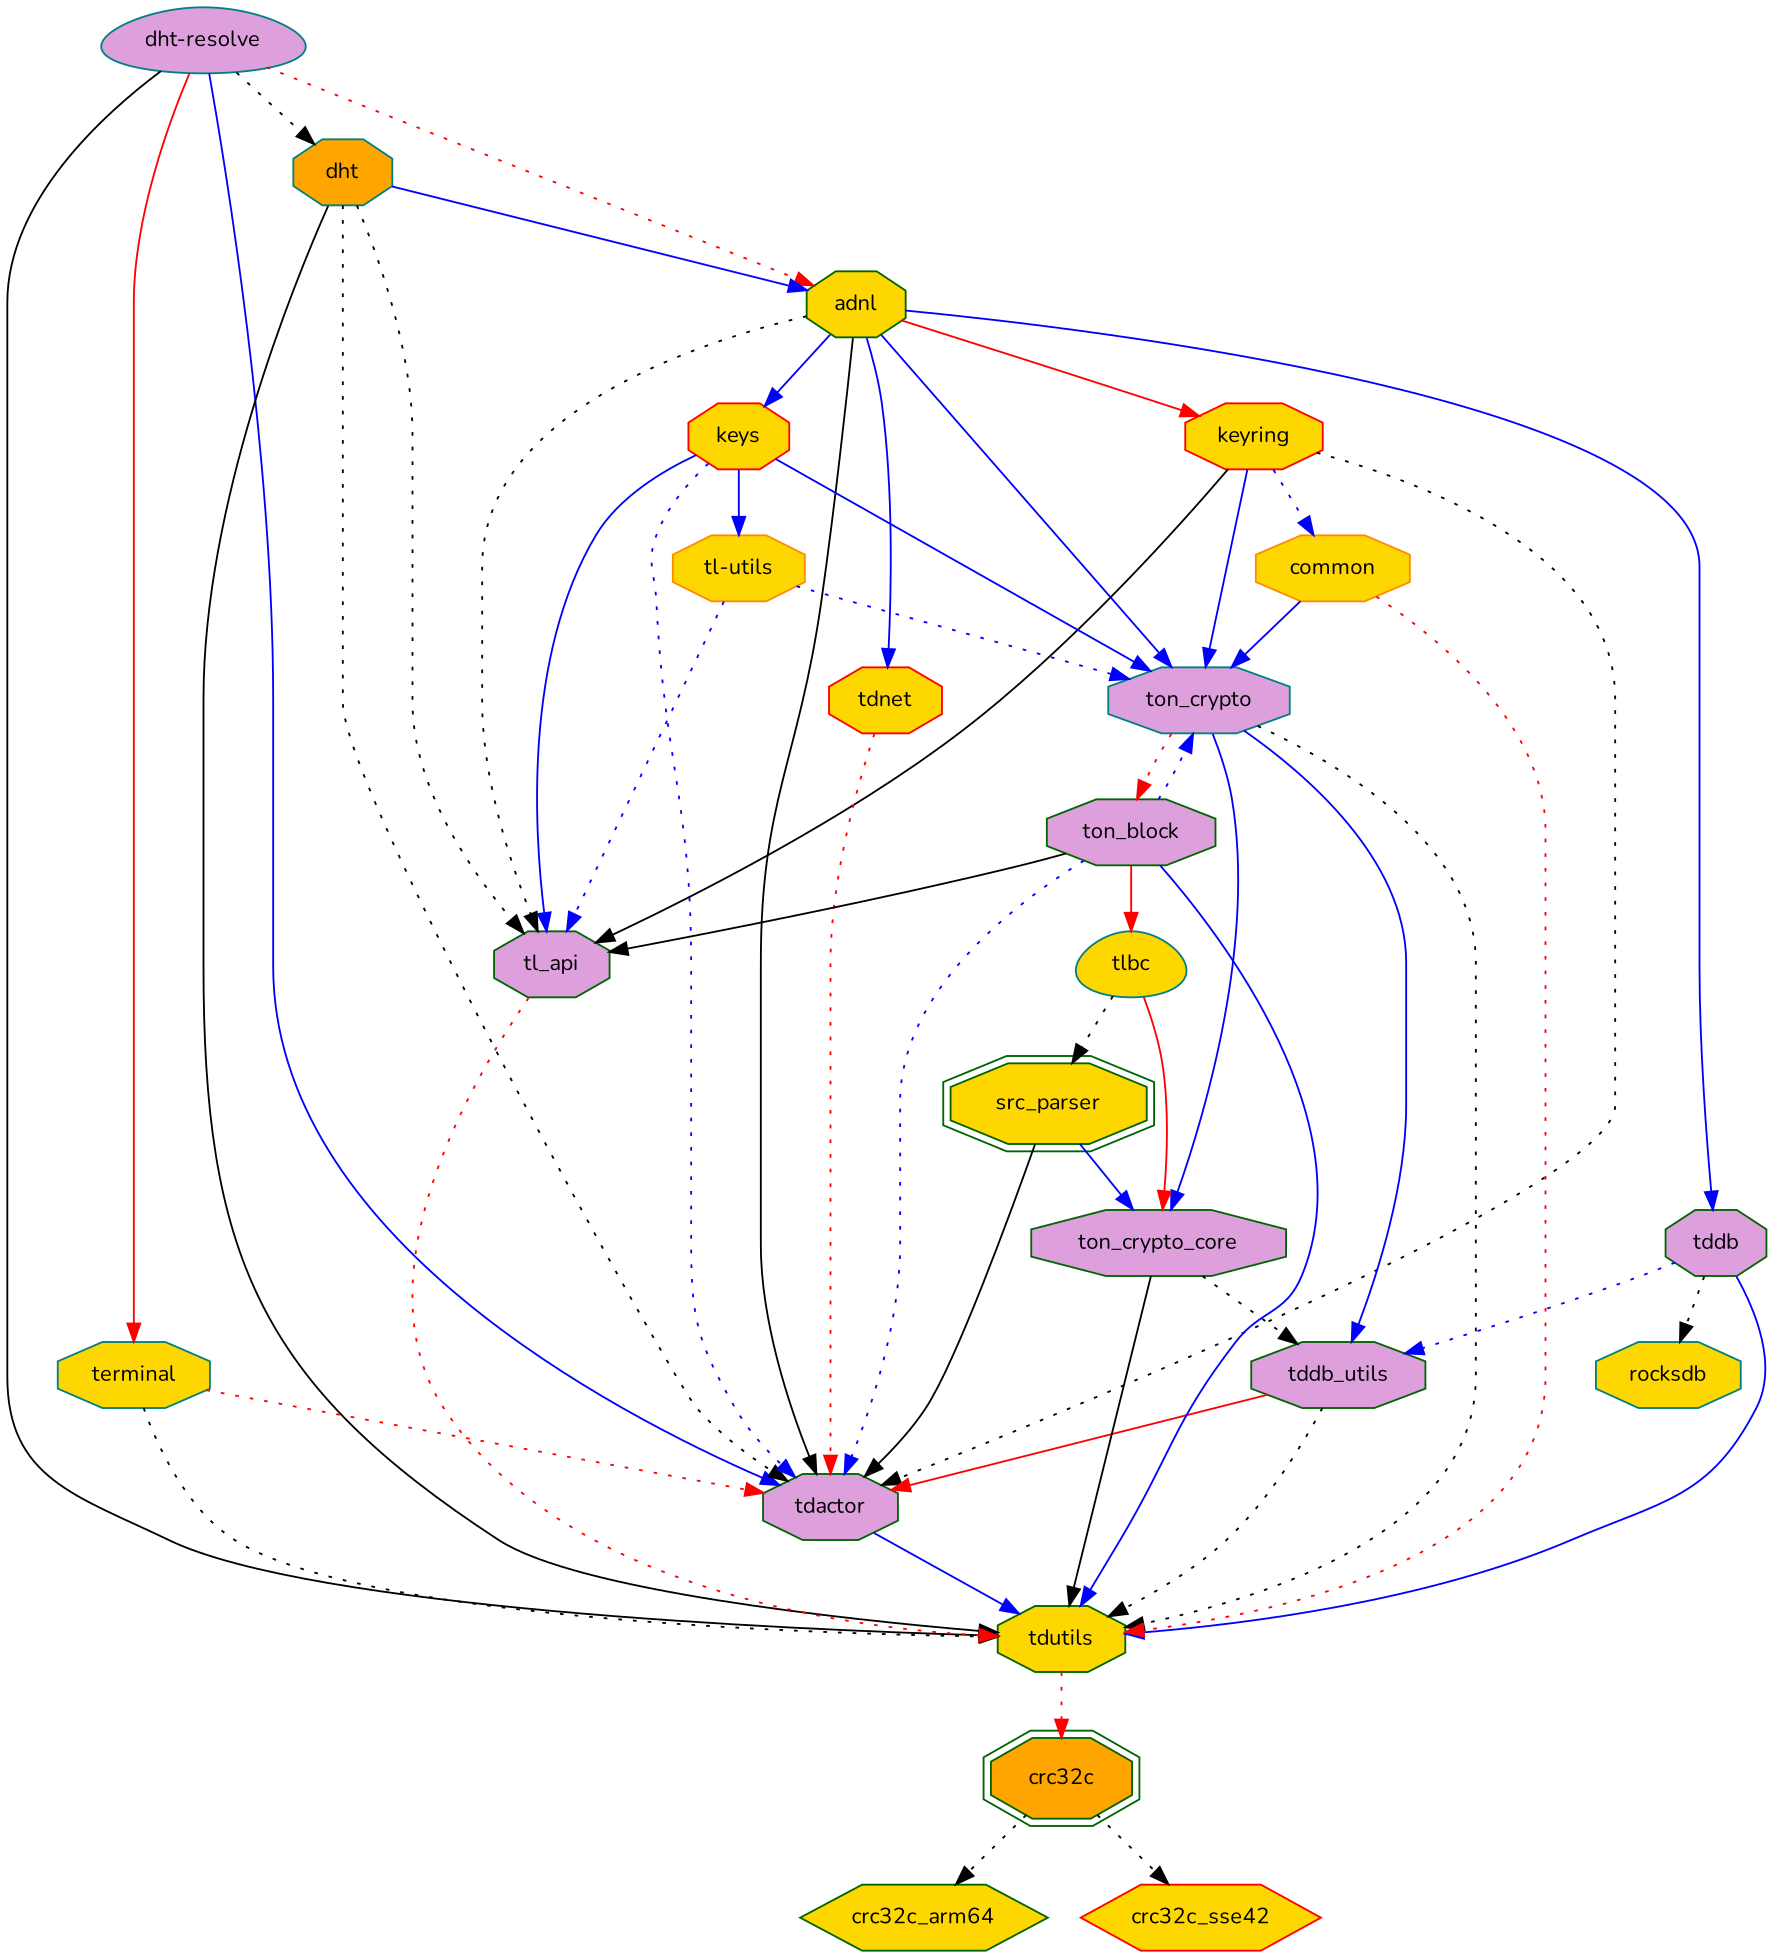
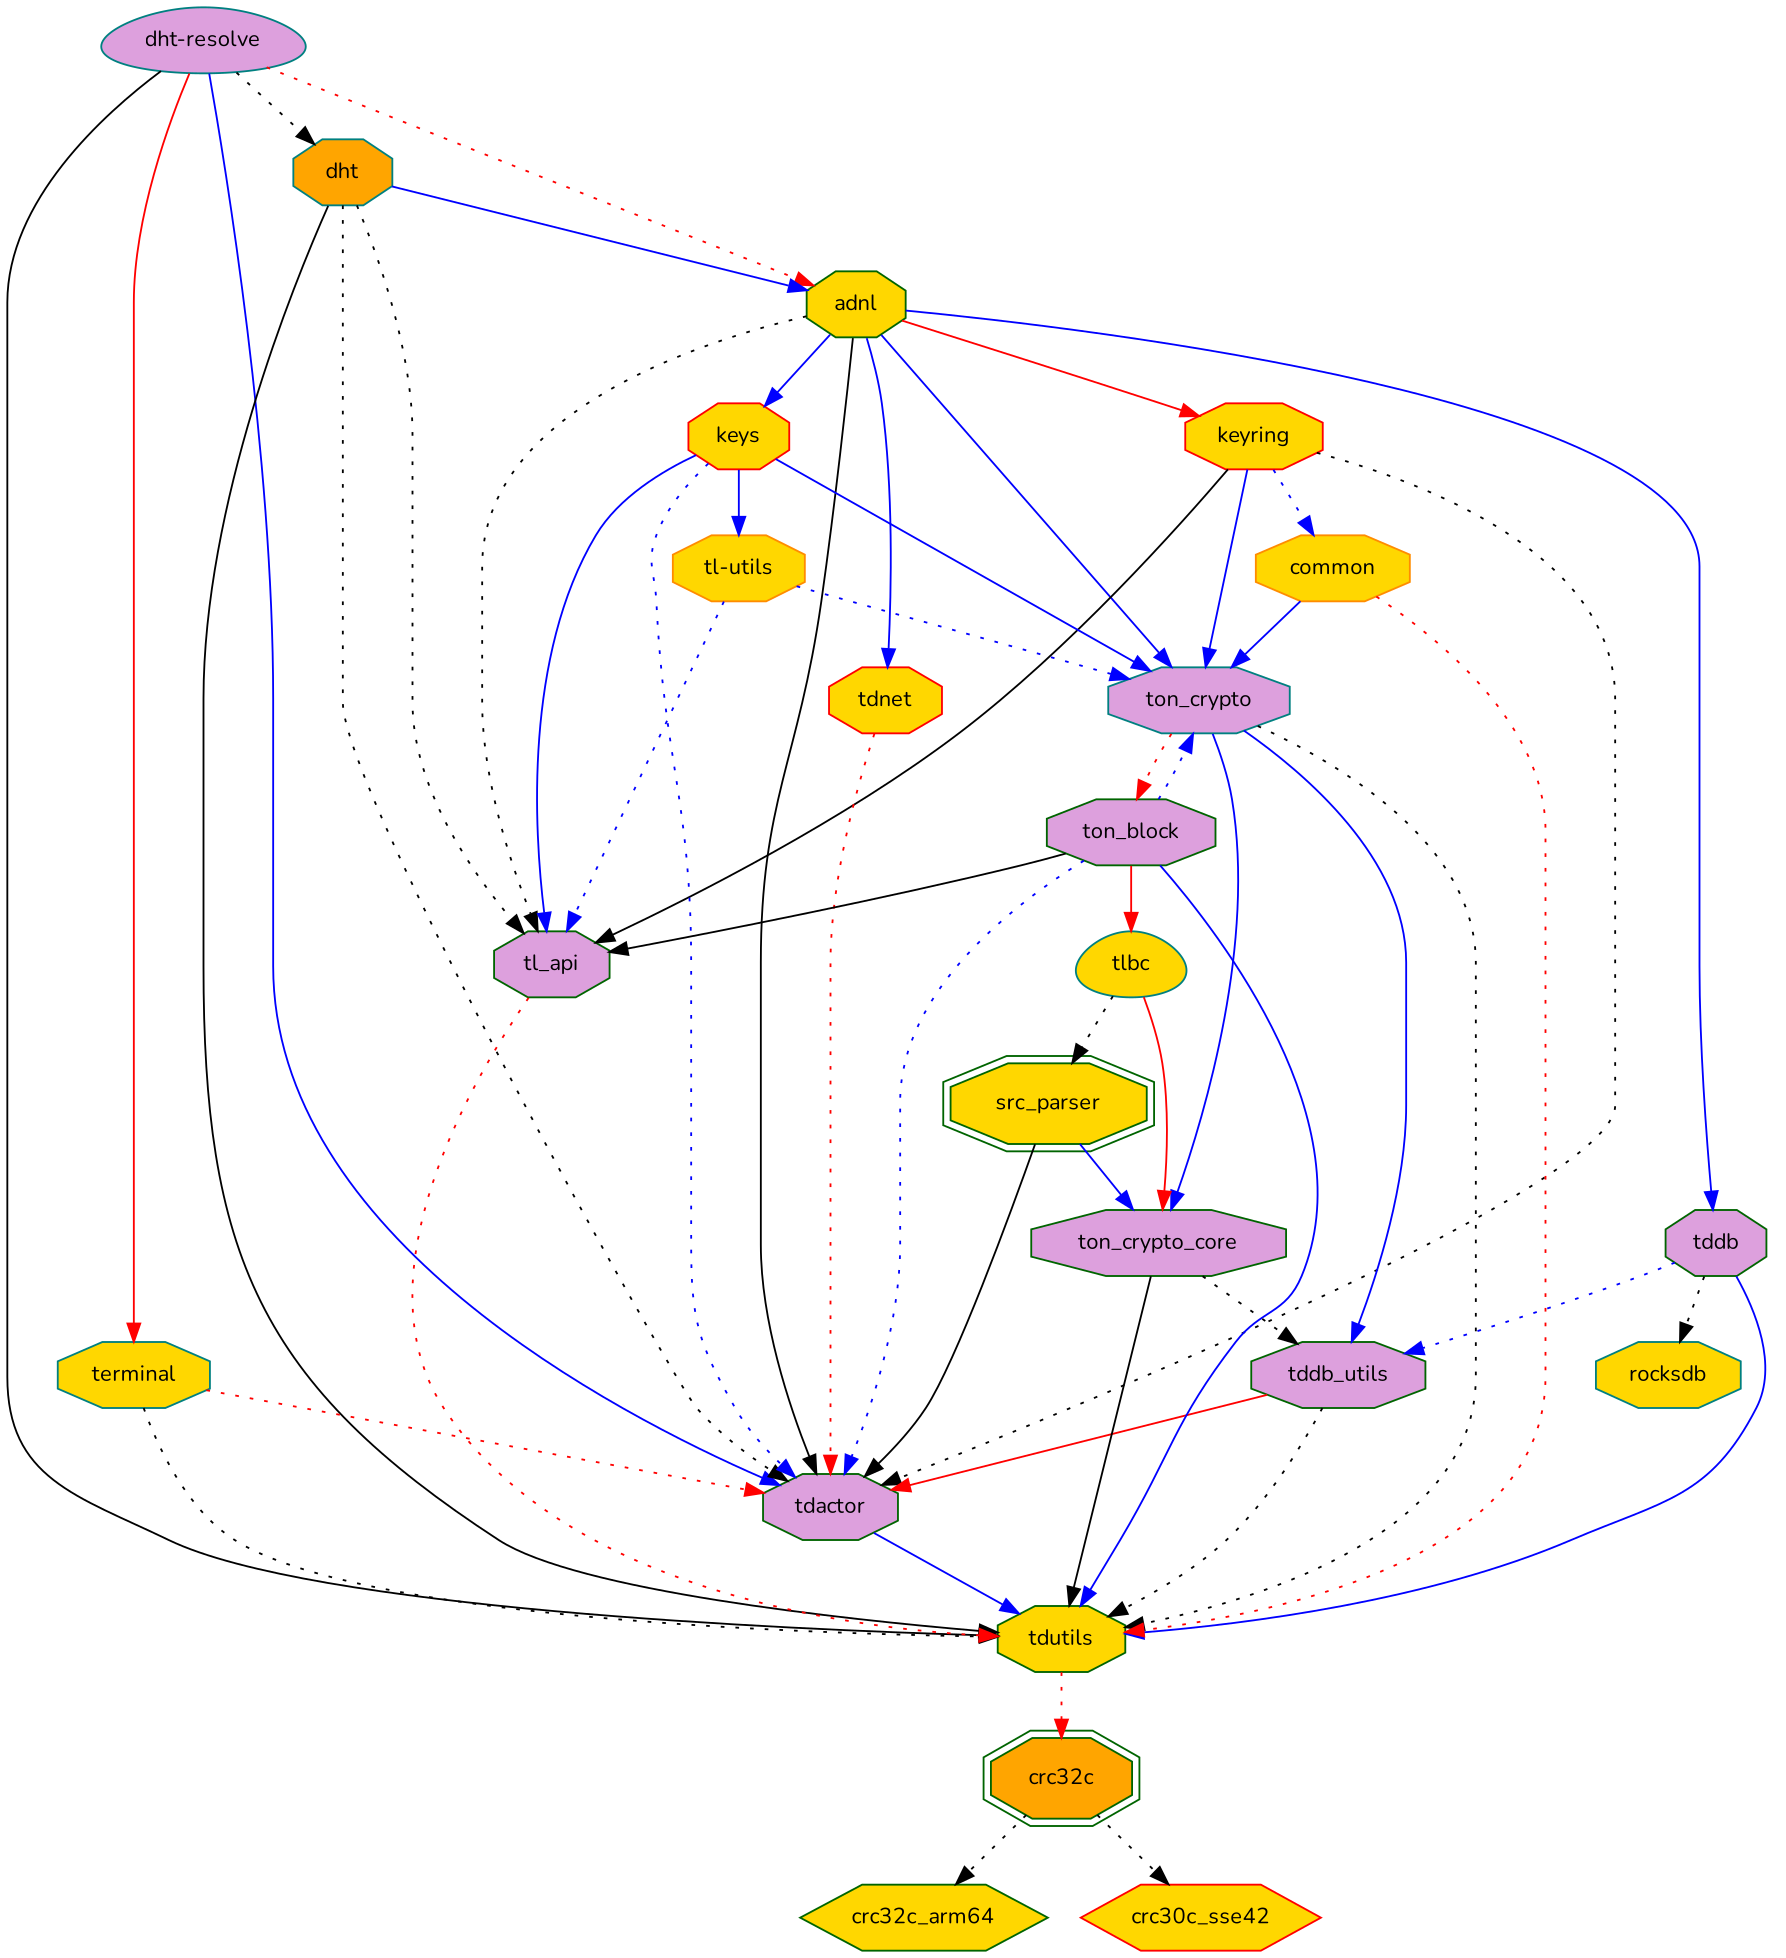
(1201, 1918) -> (1201, 1918)
